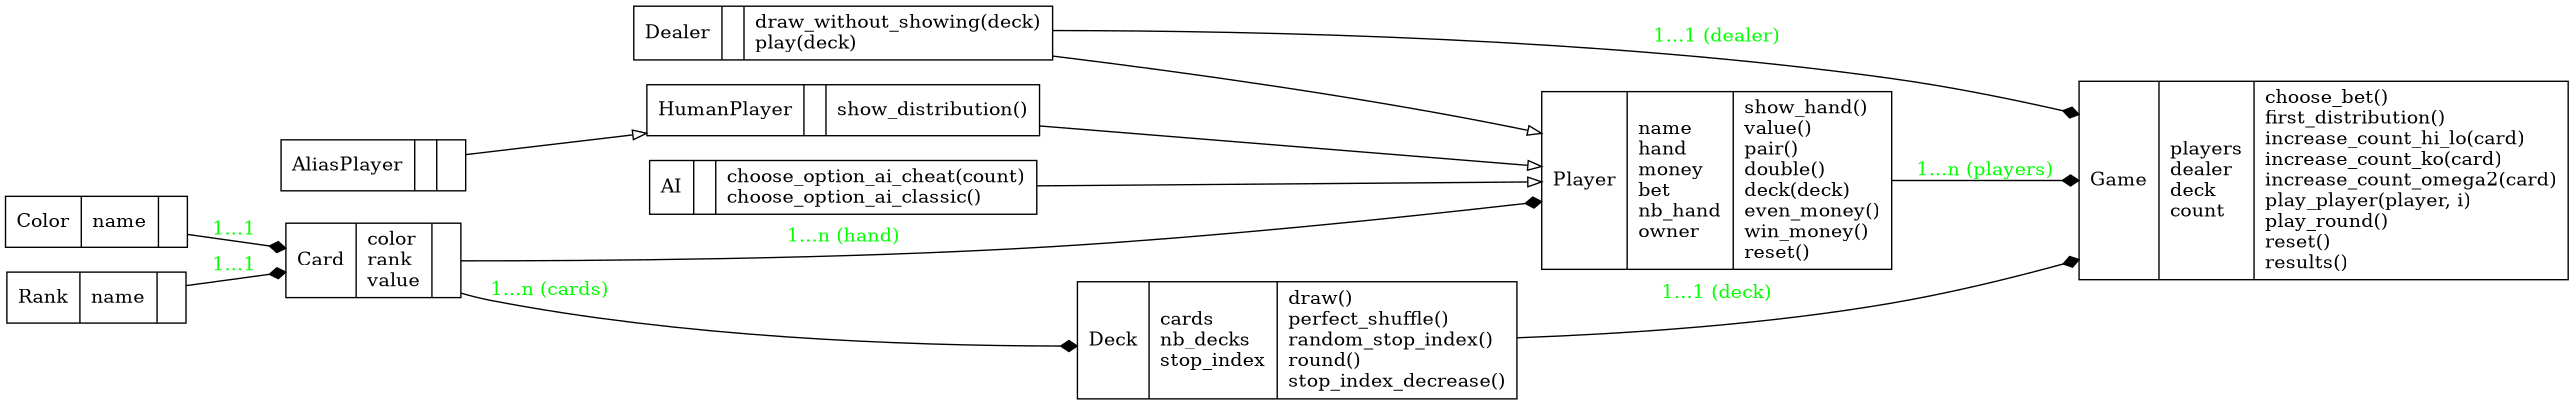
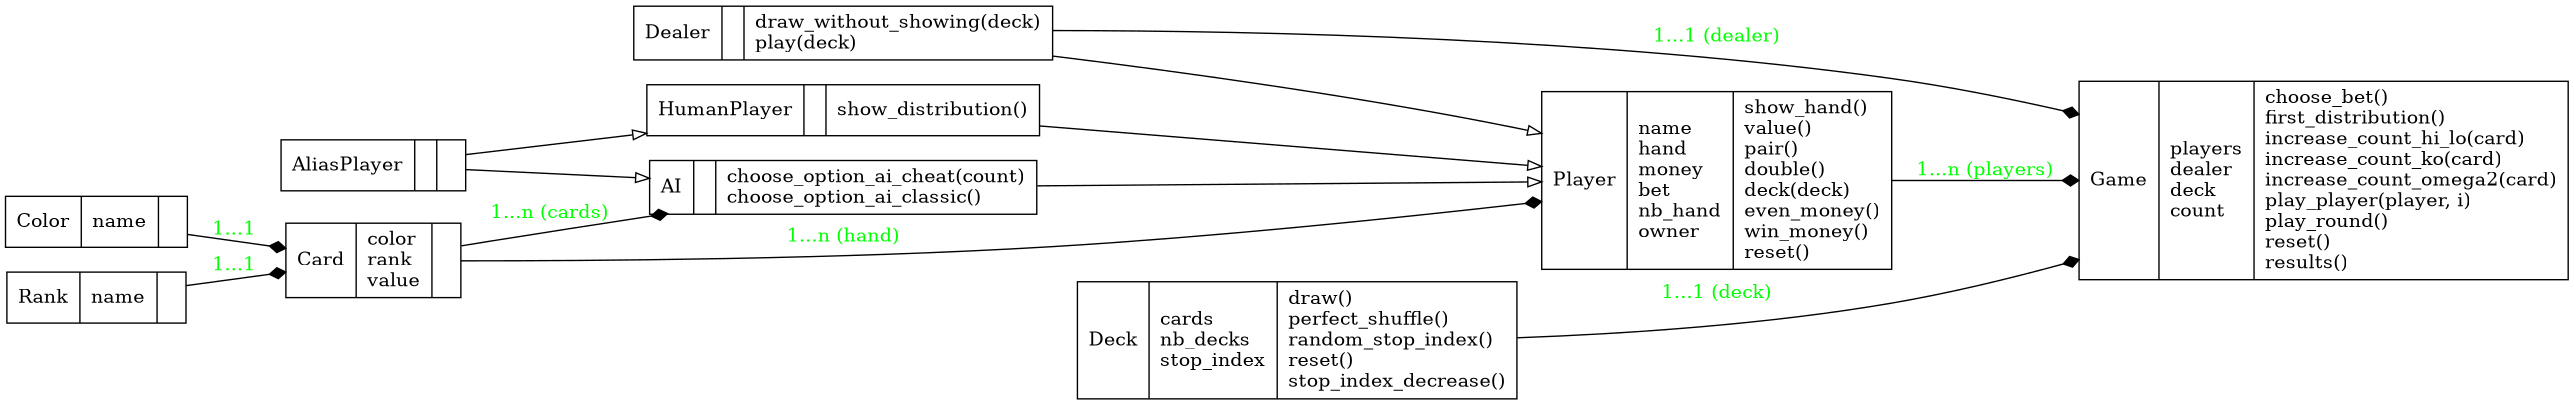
none -> (551, 174)
(759, 335) -> (556, 231)
(1325, 360) -> (1321, 360)
